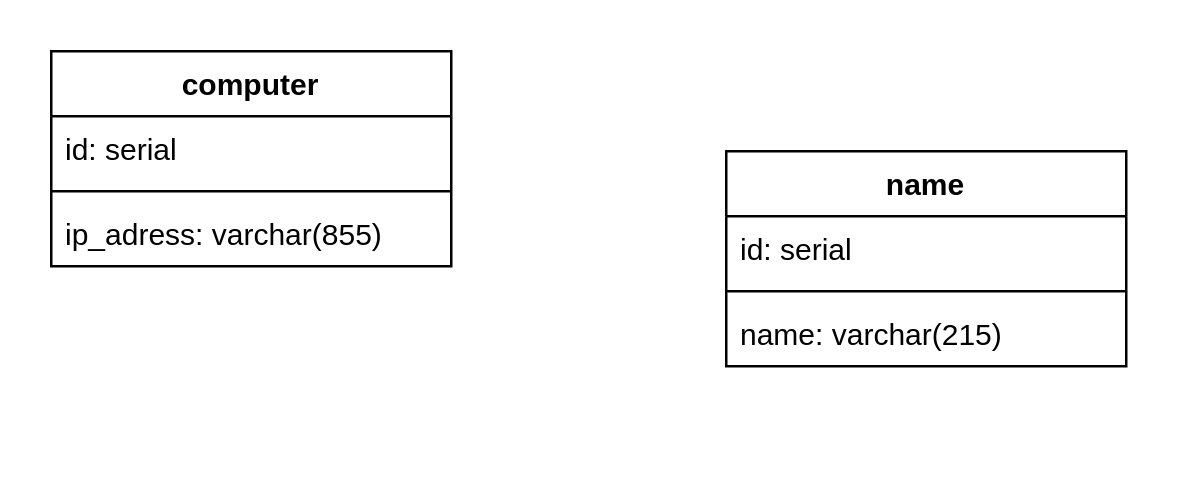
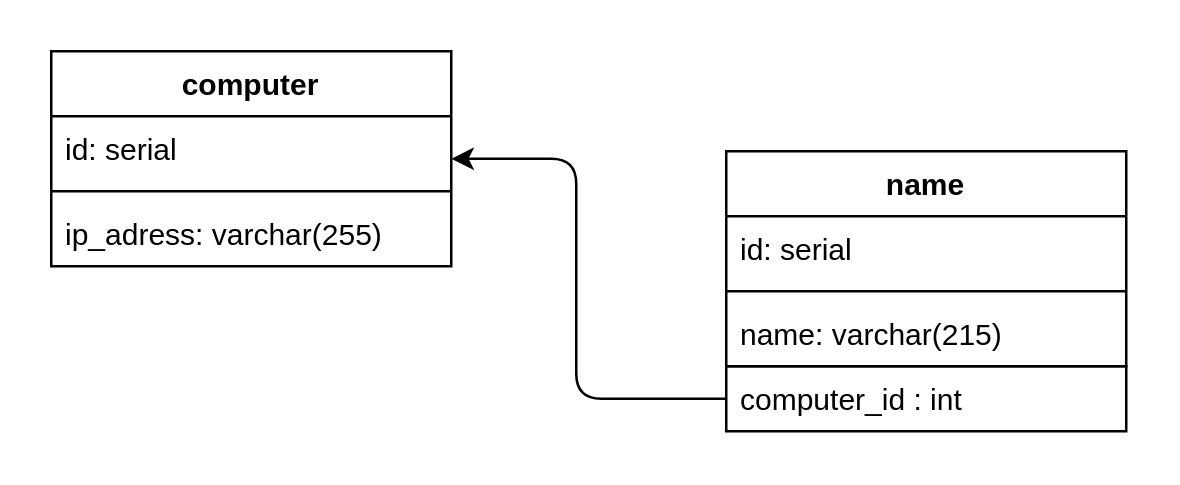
(247, 235) -> (247, 235)
none -> (576, 300)
none -> (926, 399)
